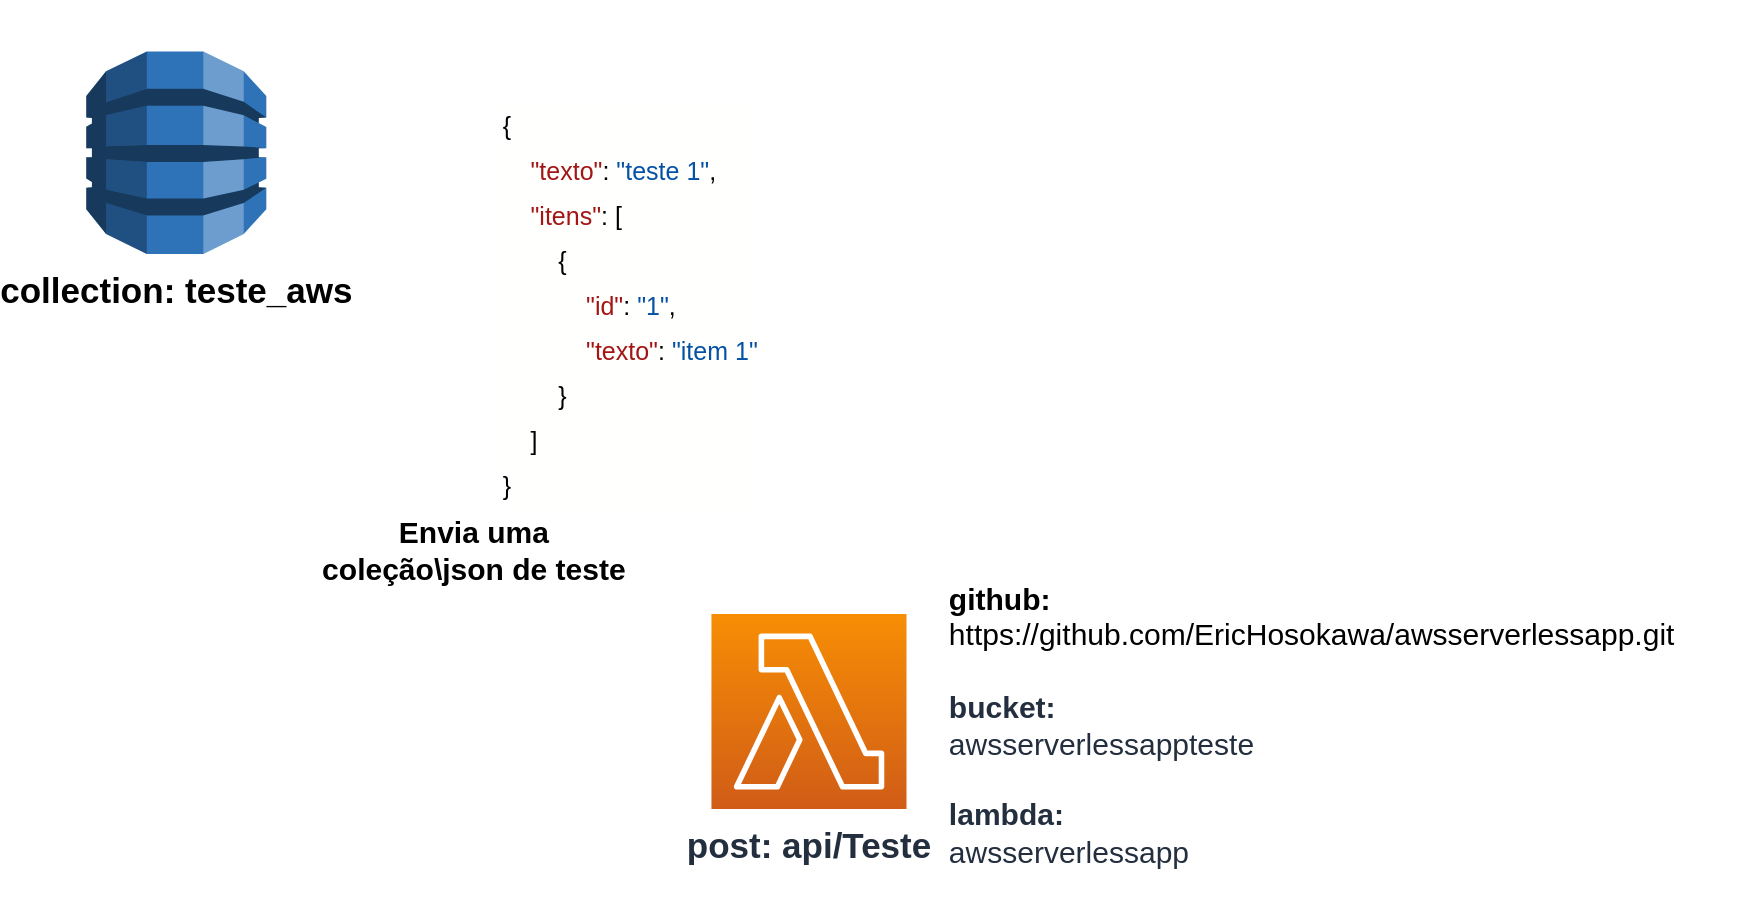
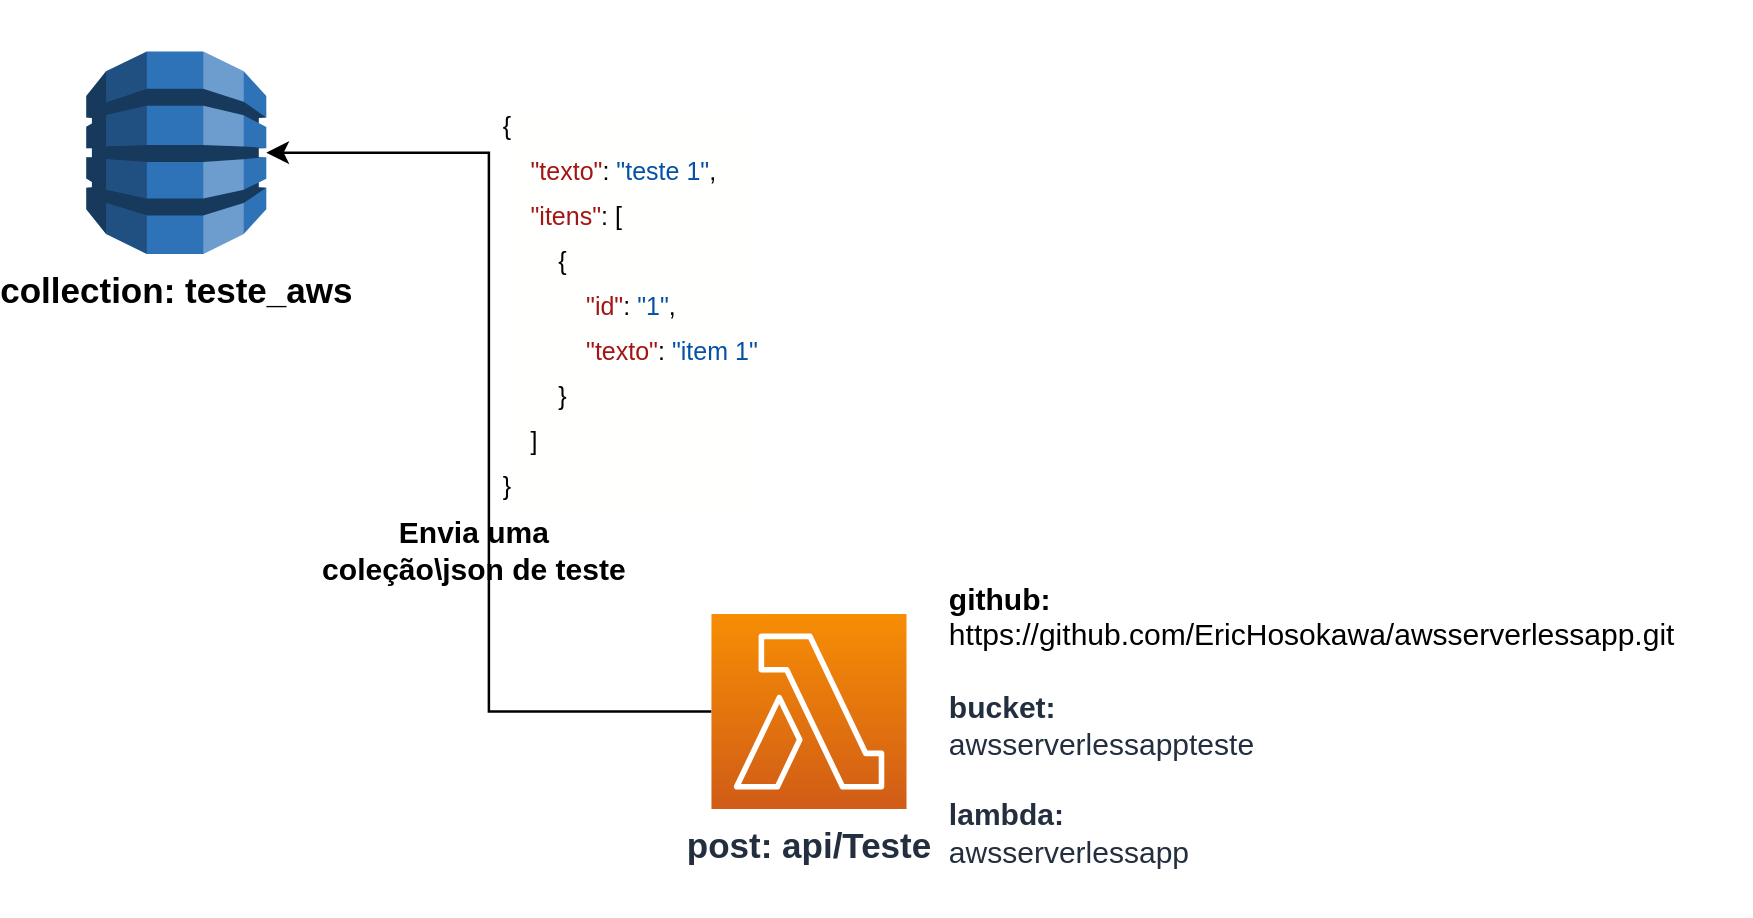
none -> (489, 256)
